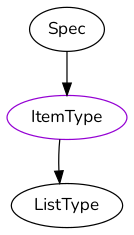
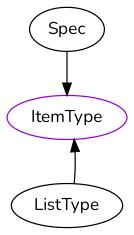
(59, 155) -> (75, 167)
